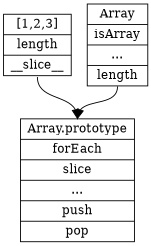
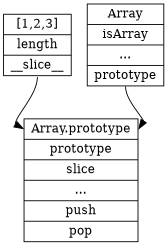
(118, 75) -> (126, 75)
(77, 149) -> (81, 149)
